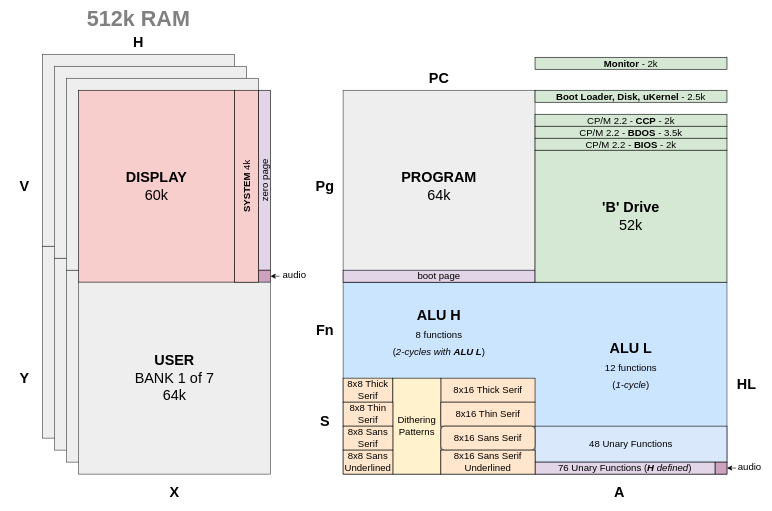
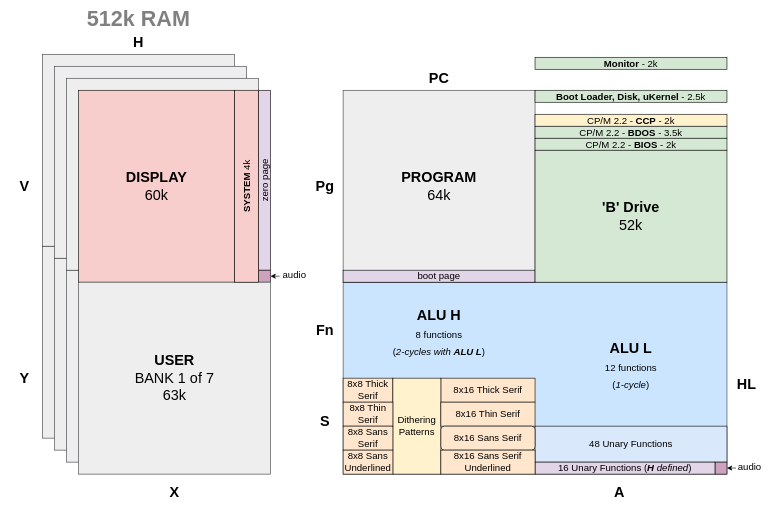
(631, 120) -> (631, 120)
(174, 378) -> (174, 378)
(625, 468) -> (625, 468)
